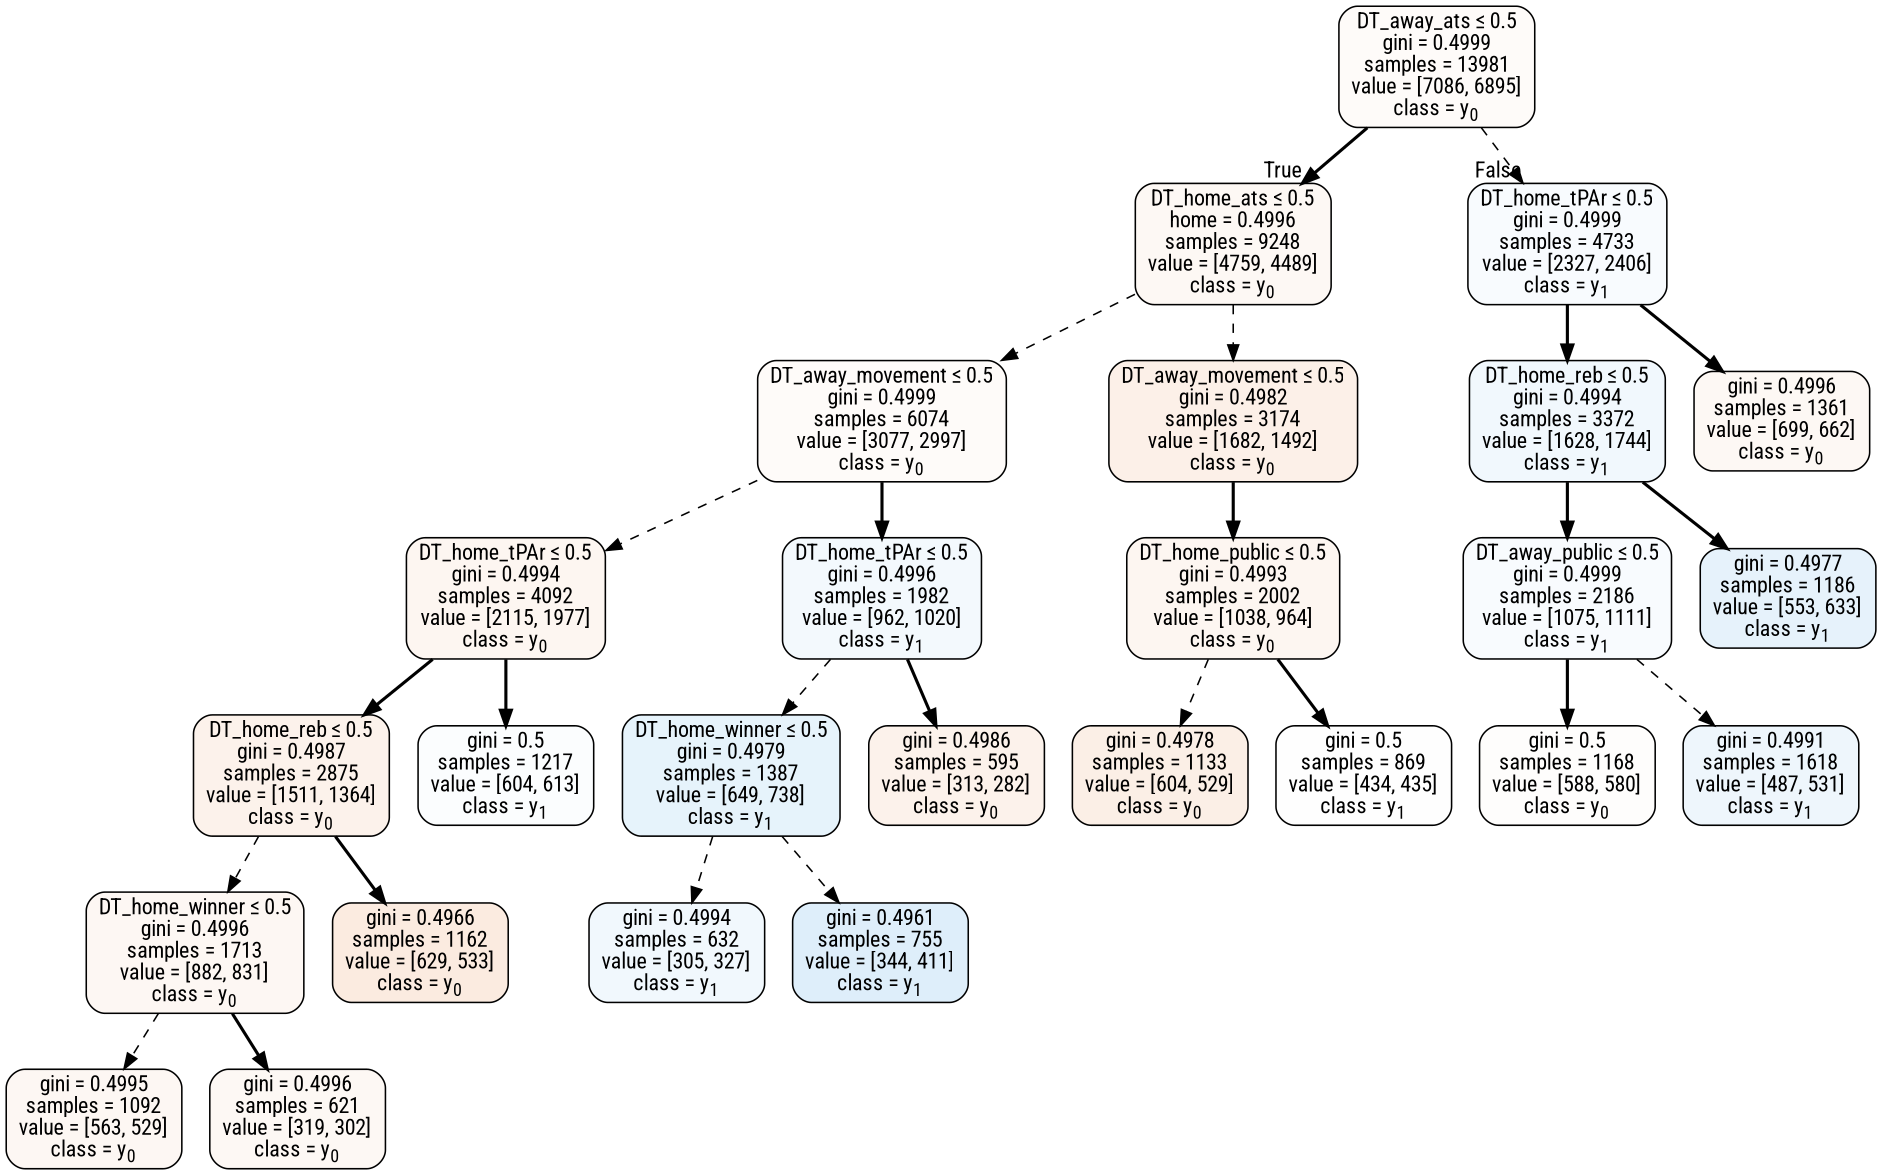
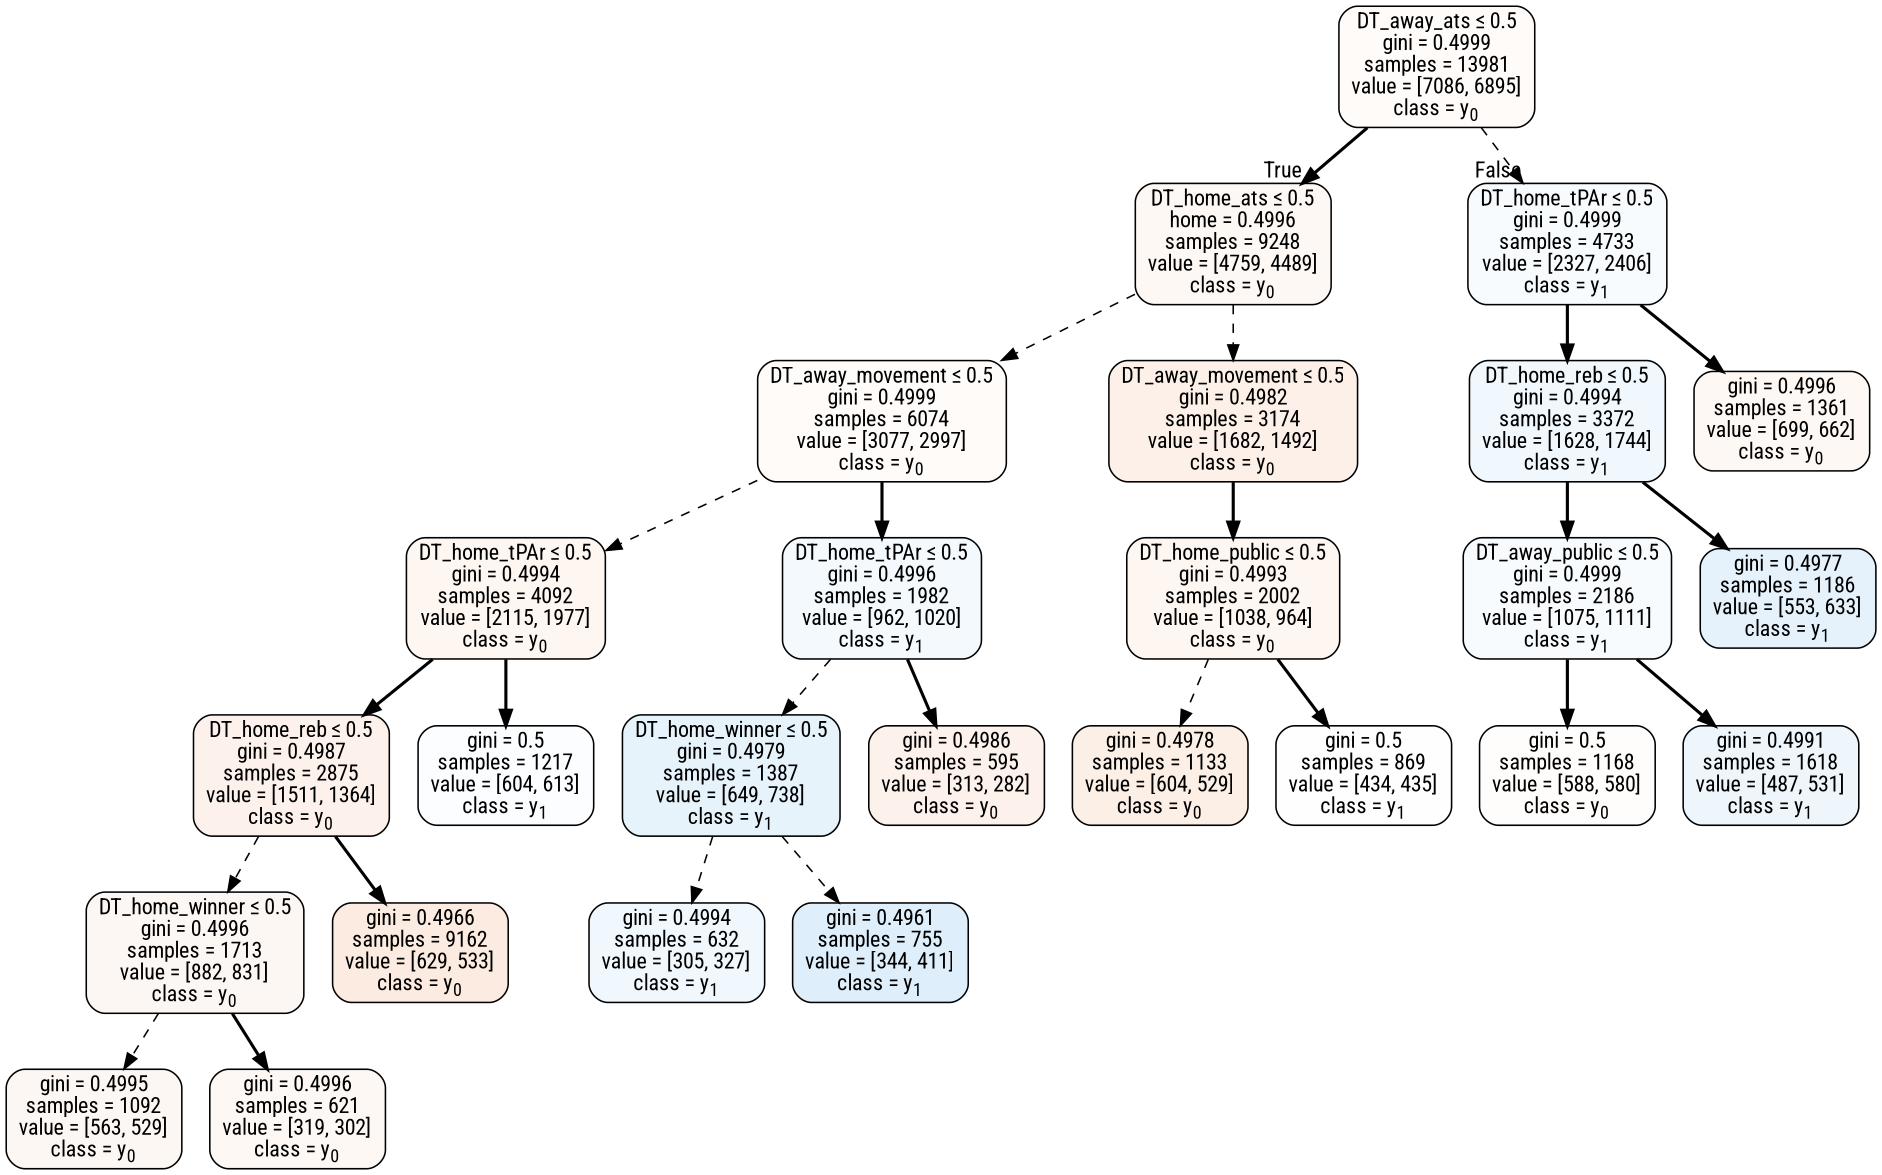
(1670, 687) -> (1670, 687)
(420, 940) -> (420, 940)
